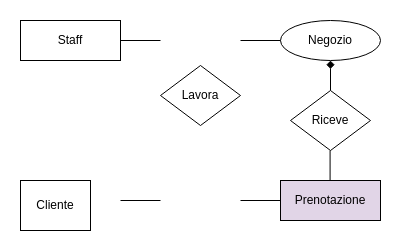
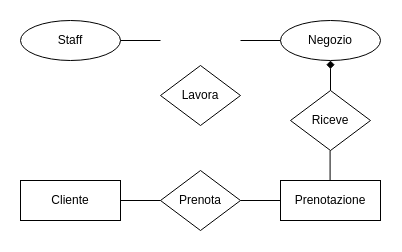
(71, 41) -> (71, 41)
none -> (201, 201)
(331, 201) -> (331, 201)
(56, 206) -> (71, 201)
